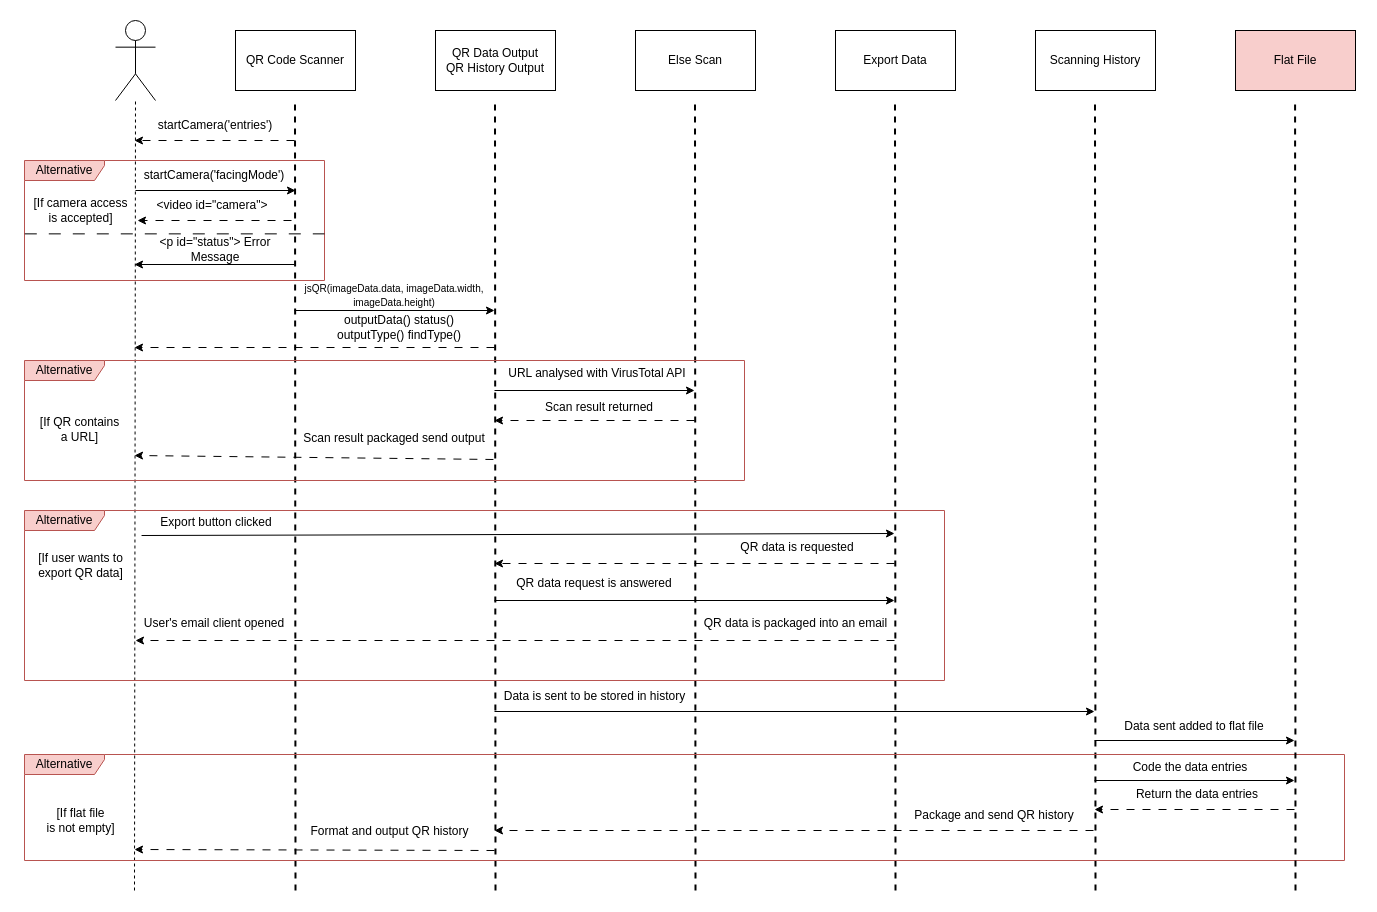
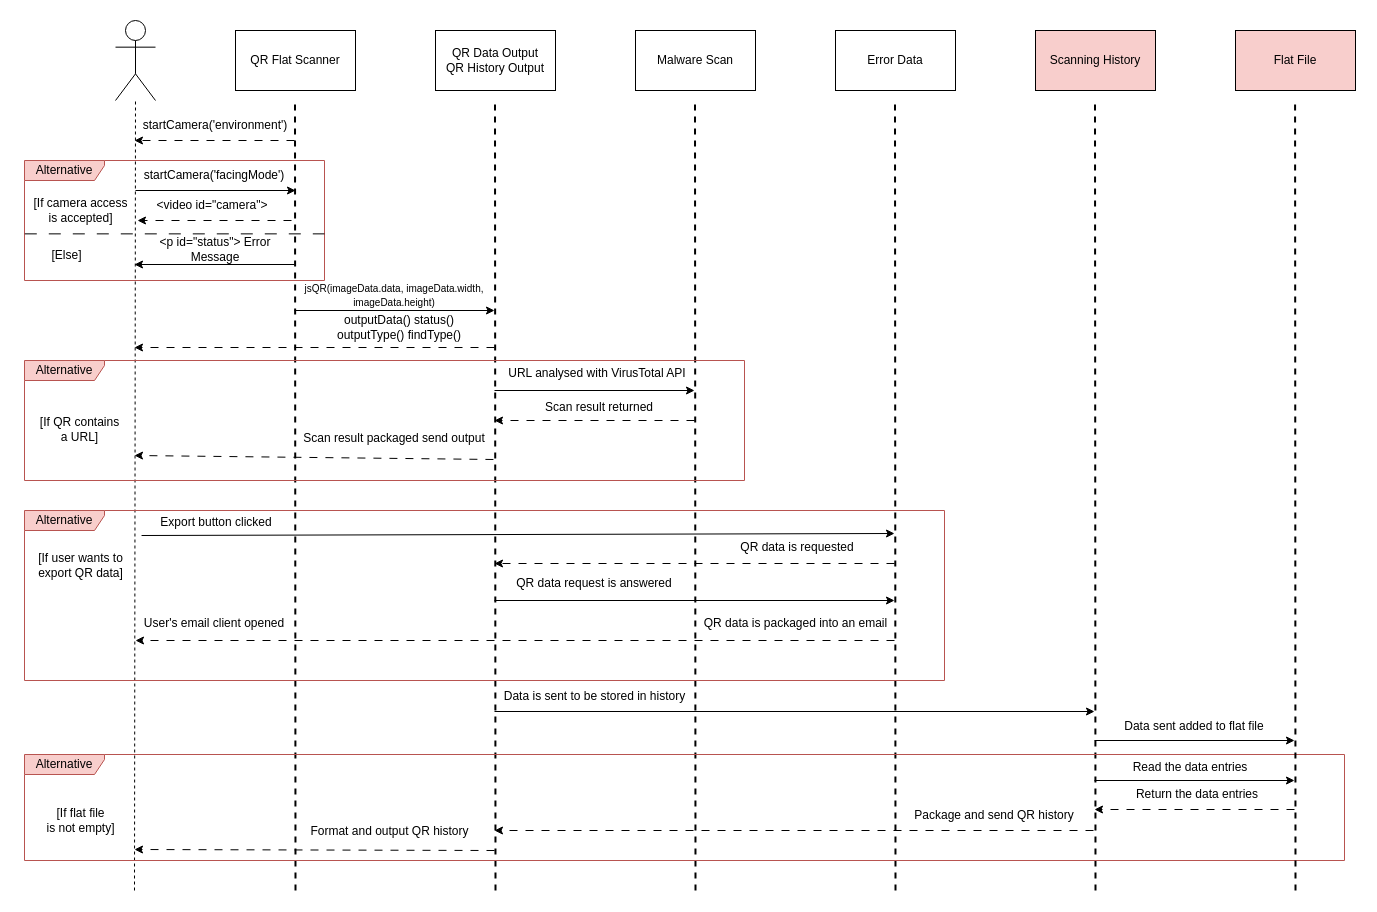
(296, 61) -> (296, 61)
(696, 61) -> (696, 61)
(896, 61) -> (896, 61)
(1096, 61) -> (1096, 61)
(216, 126) -> (216, 126)
none -> (66, 256)
(1191, 768) -> (1191, 768)
